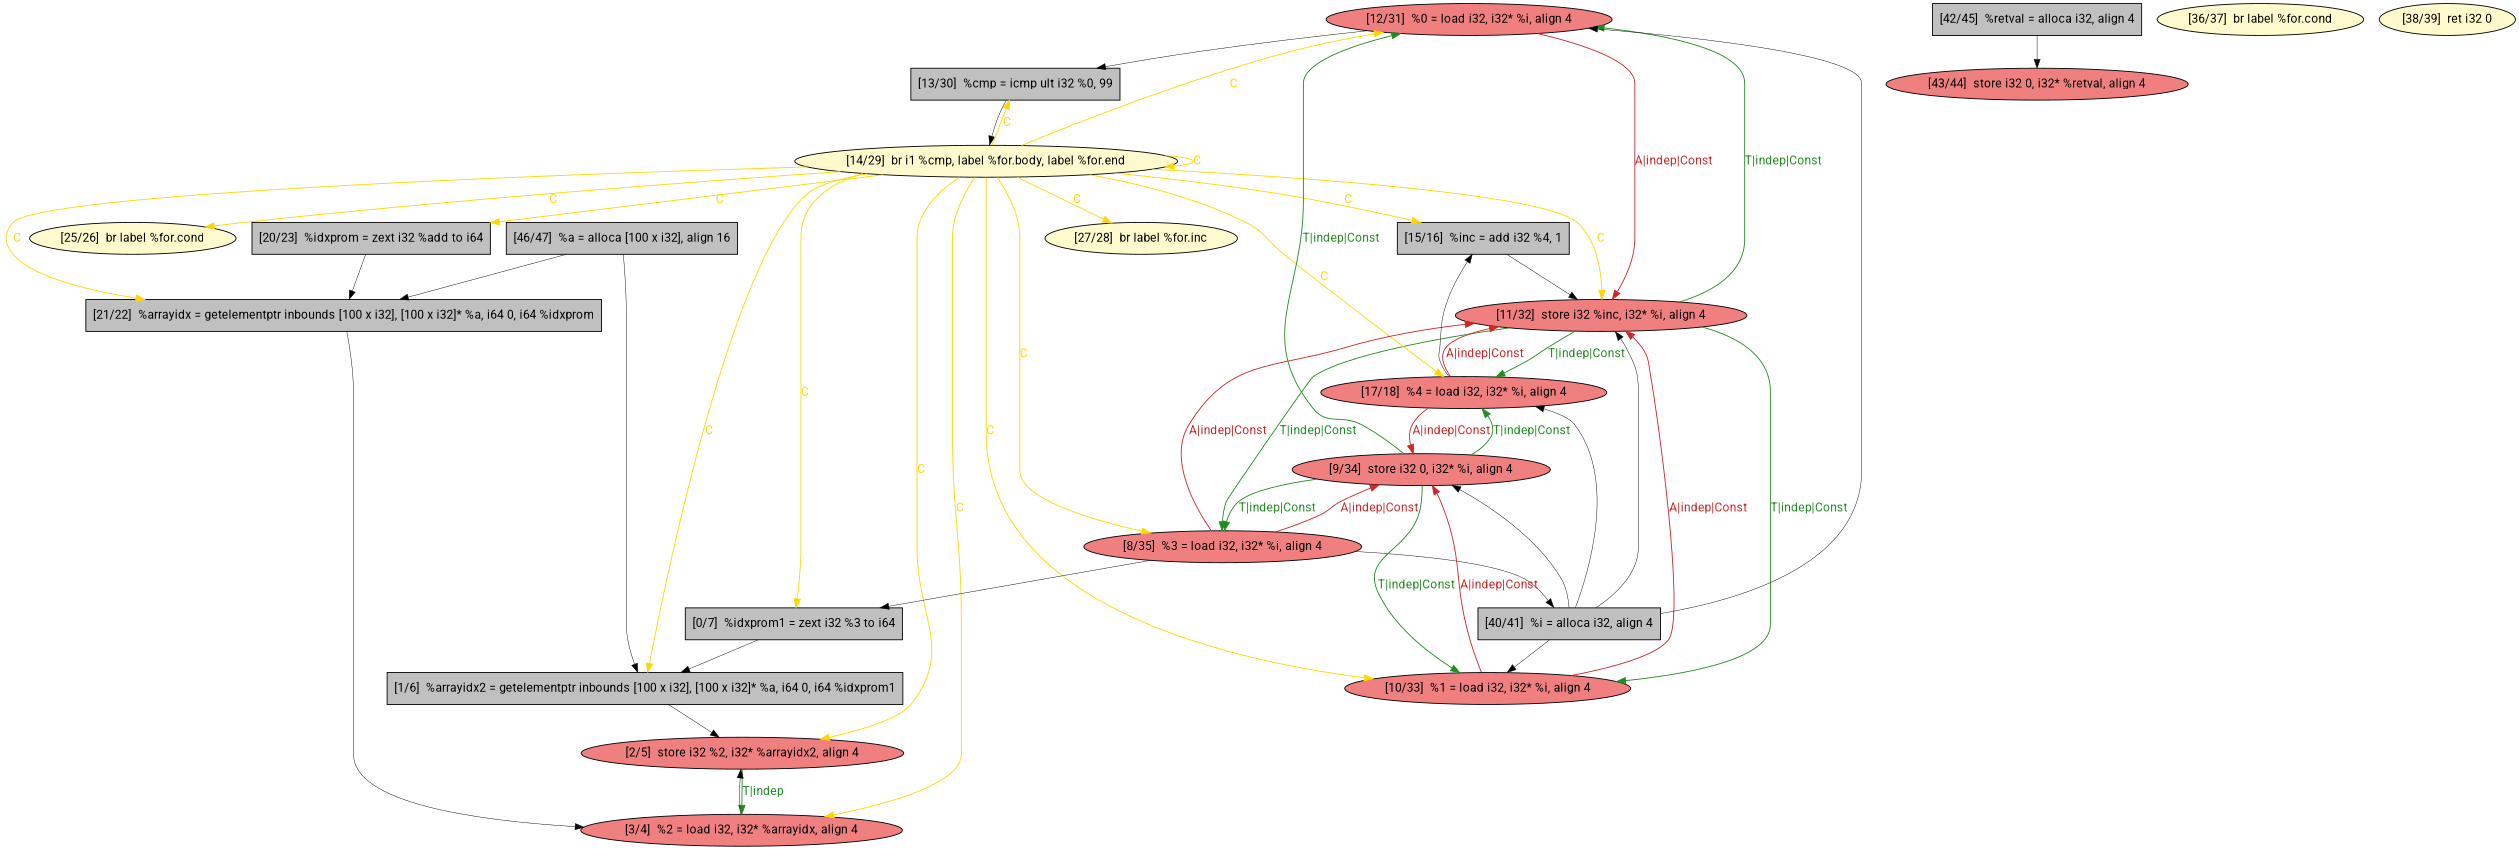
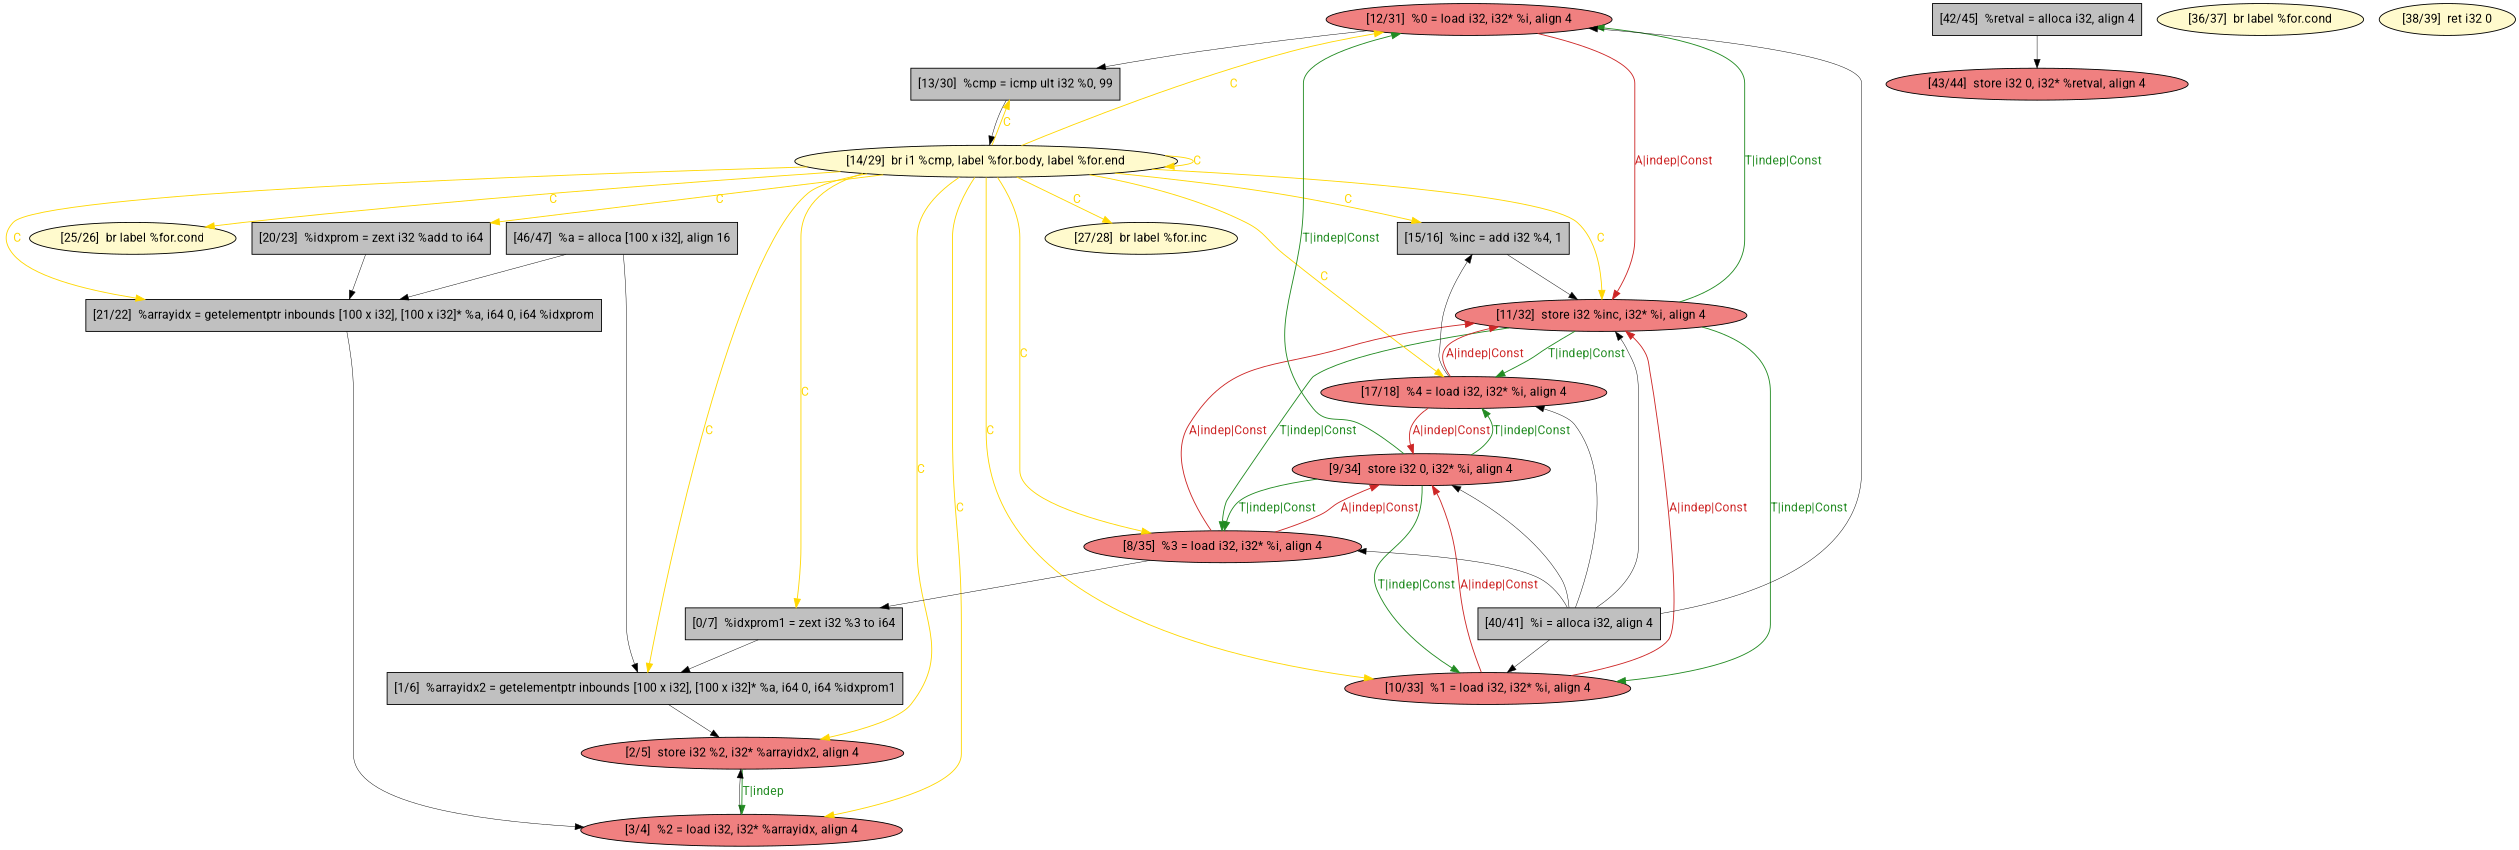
(1462, 562) -> (1474, 561)
